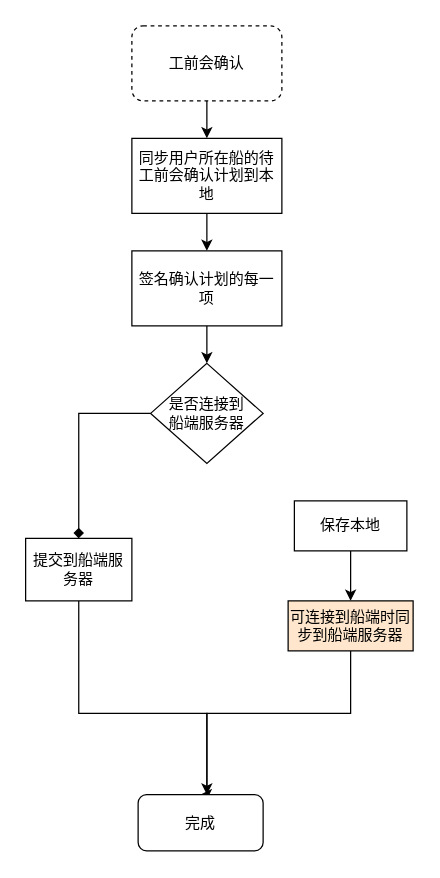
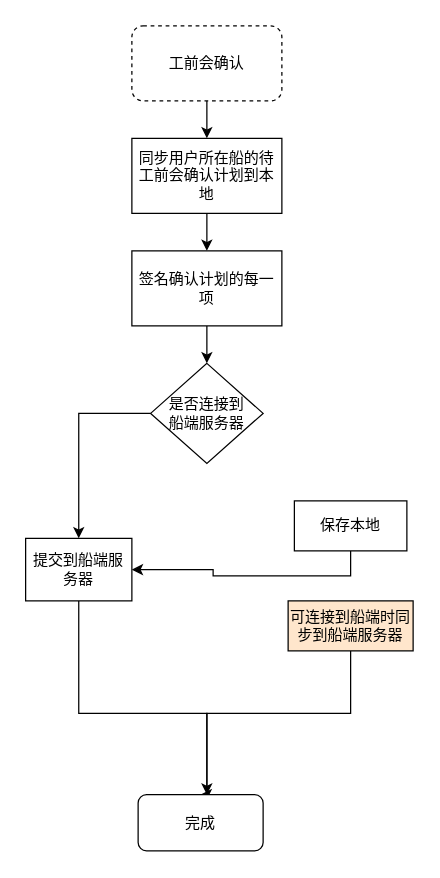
(79, 527) -> (79, 528)
(351, 583) -> (244, 576)
